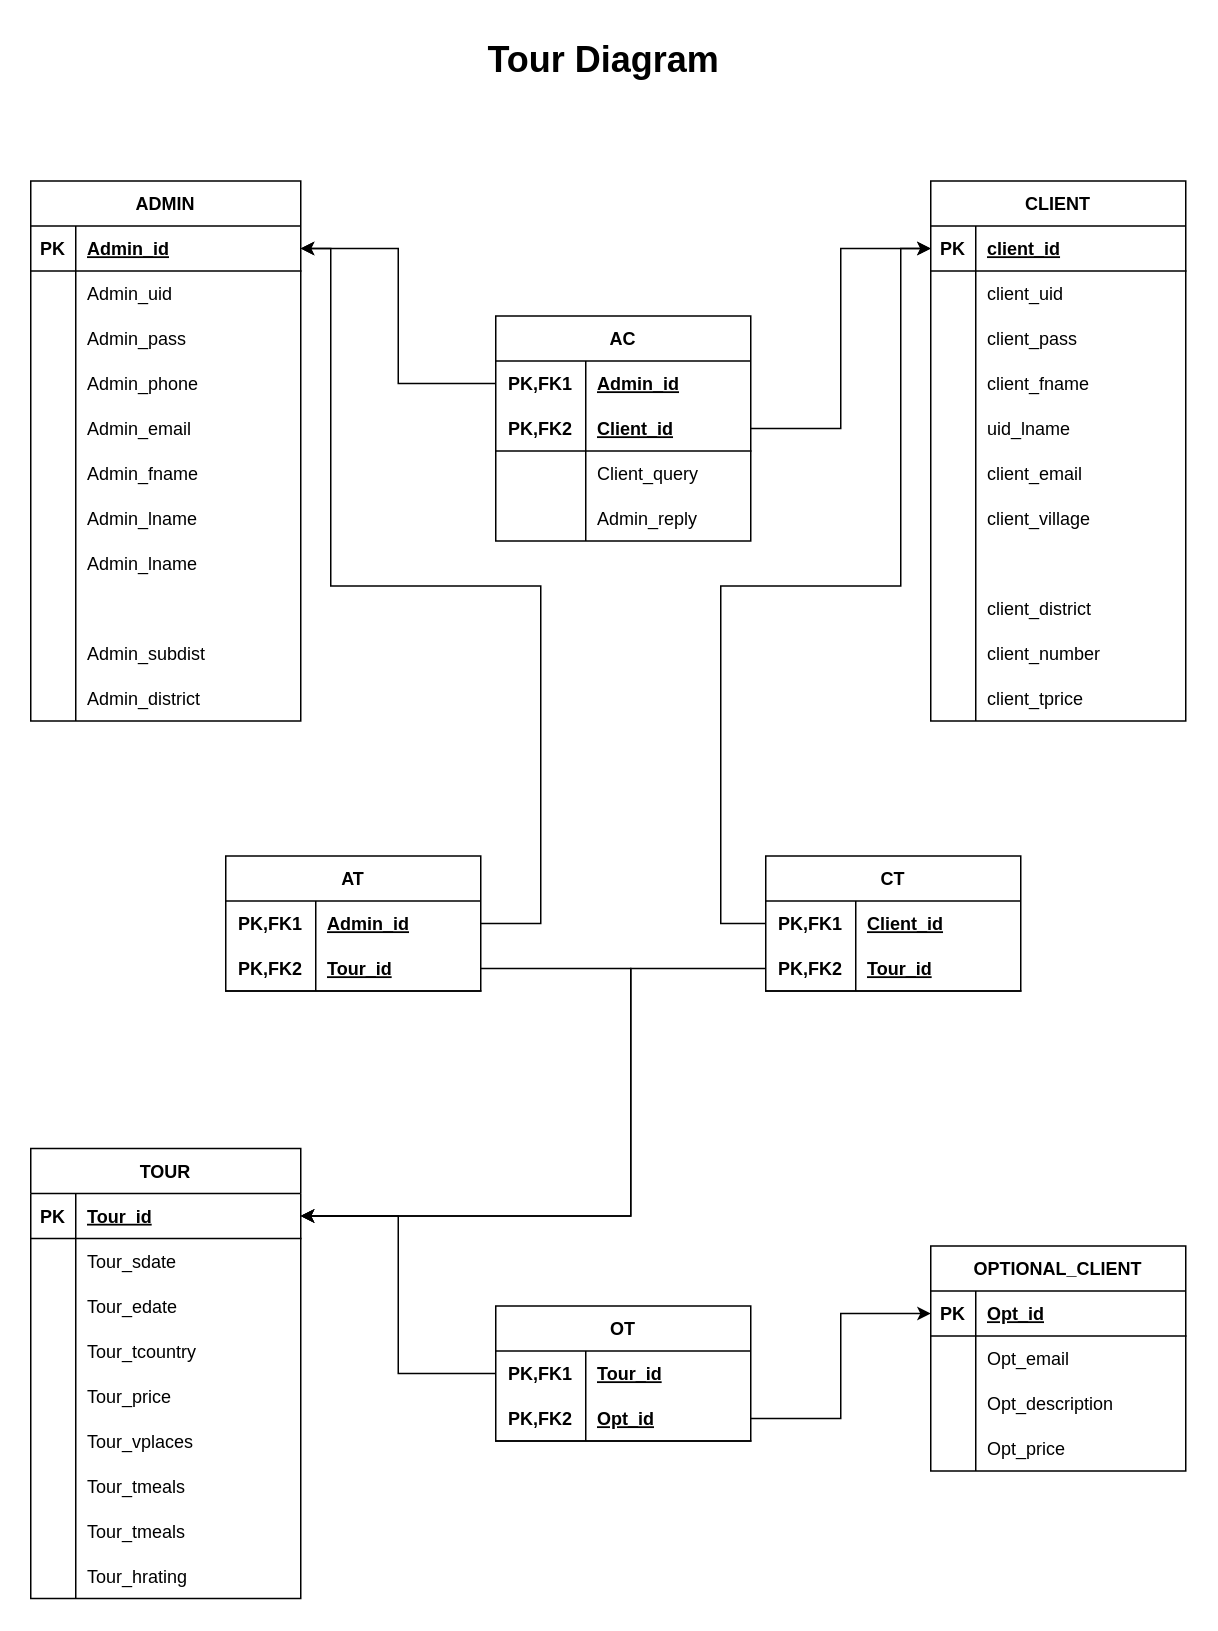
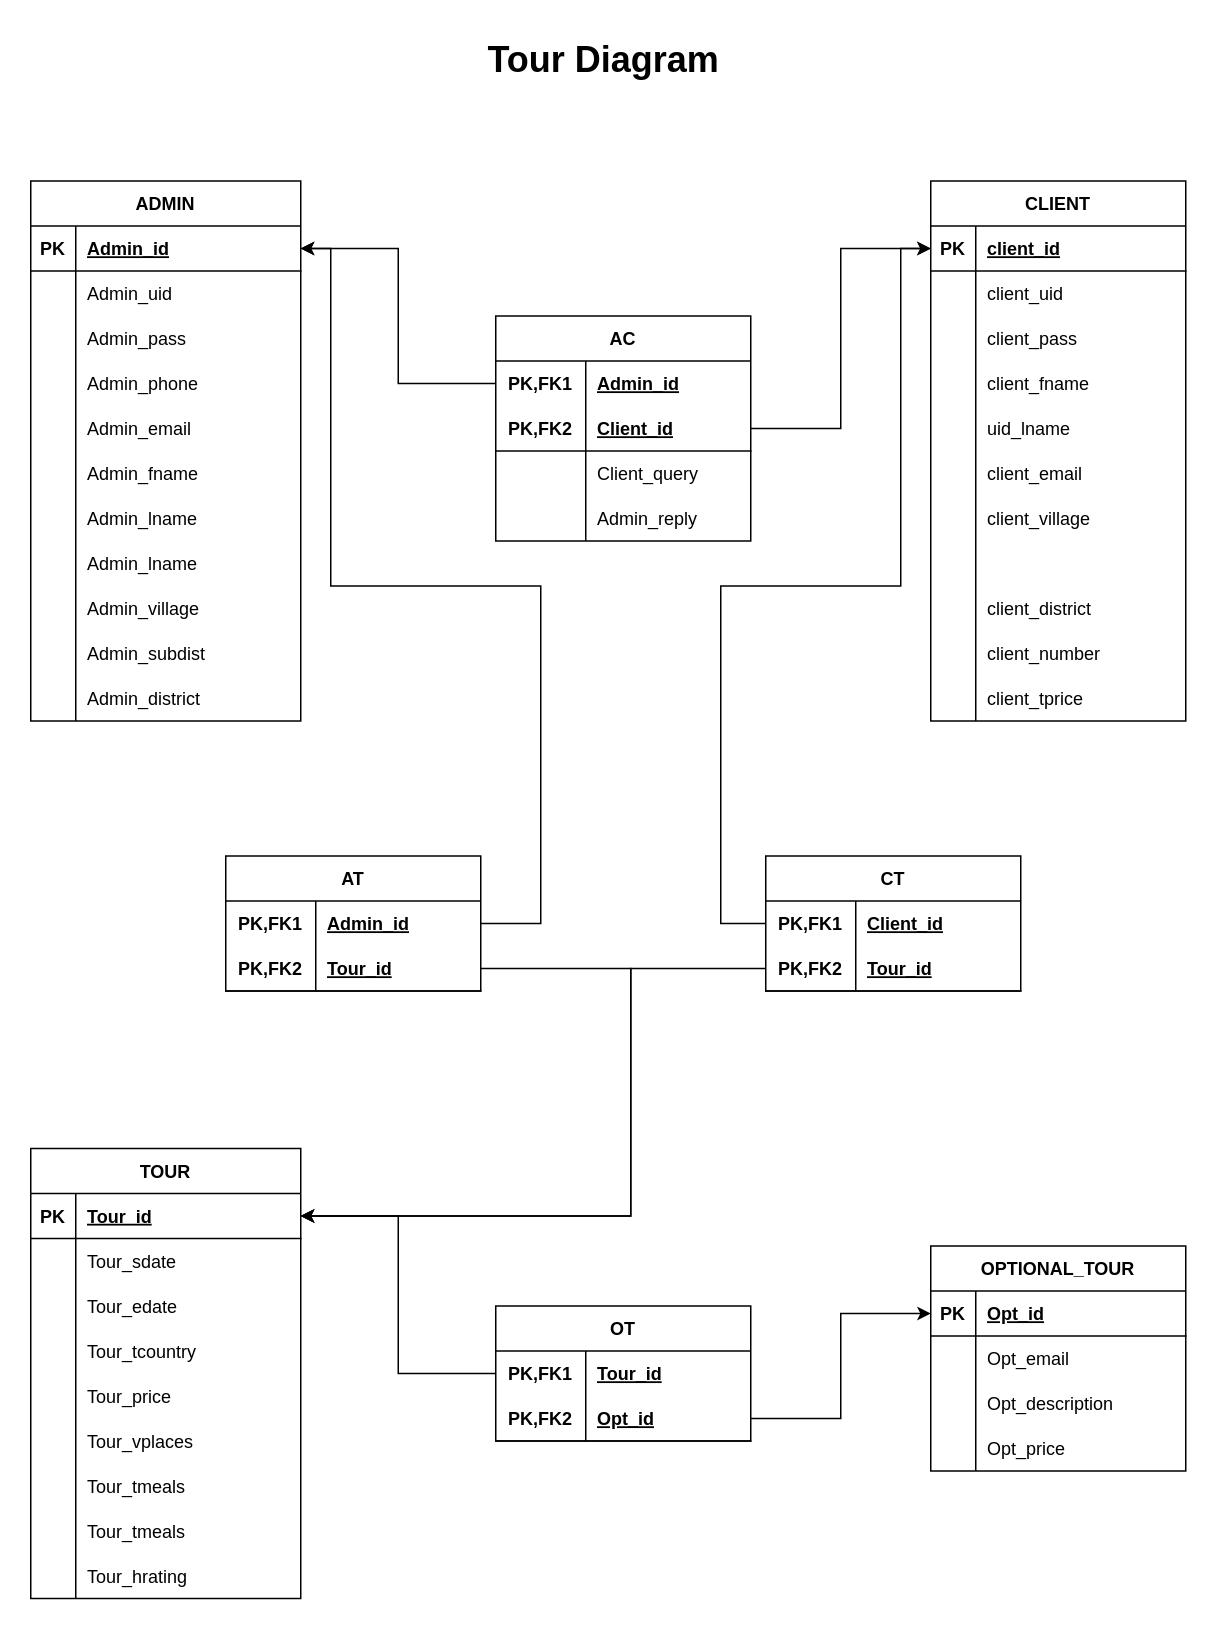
none -> (188, 608)
(1058, 1269) -> (1058, 1269)
